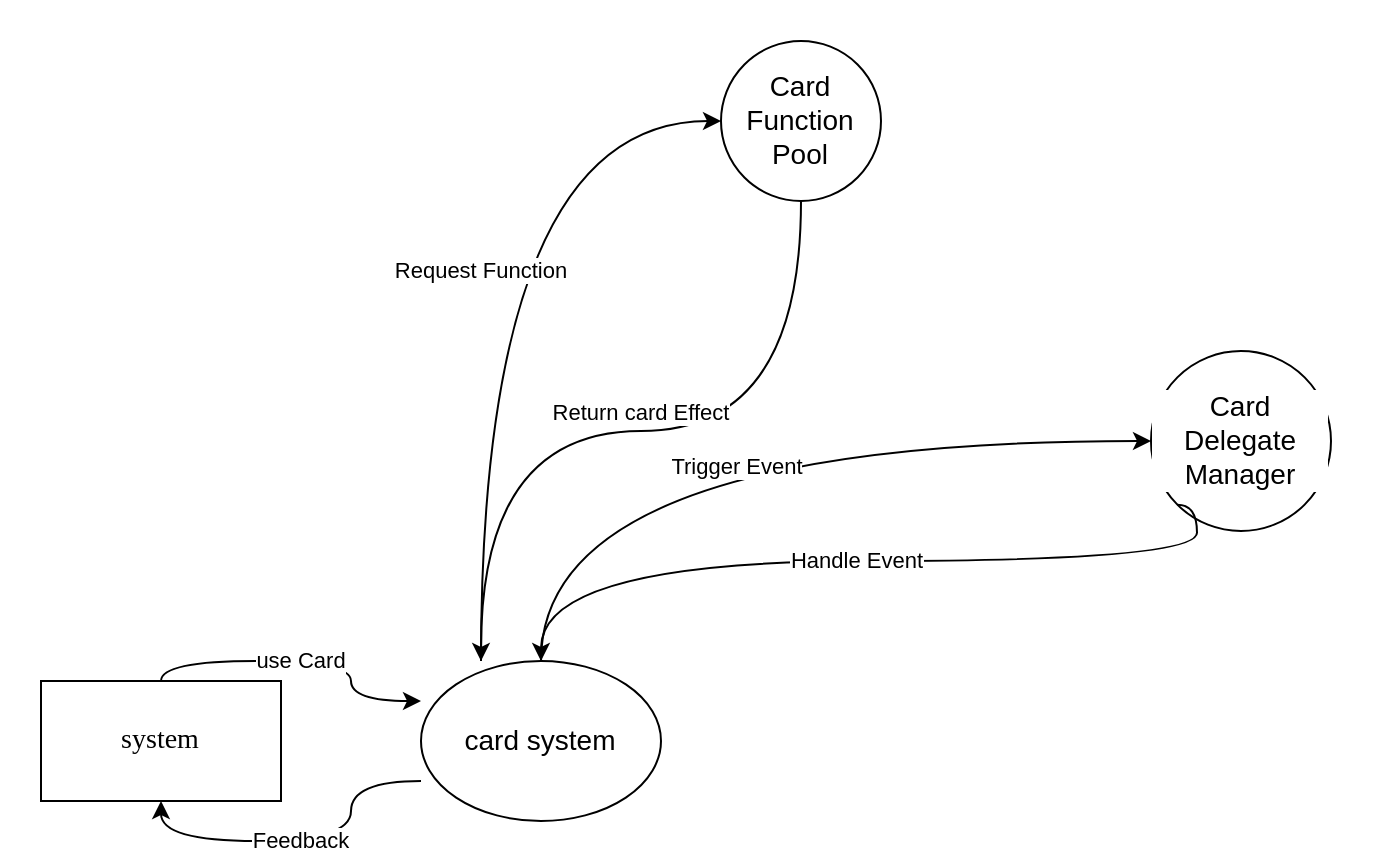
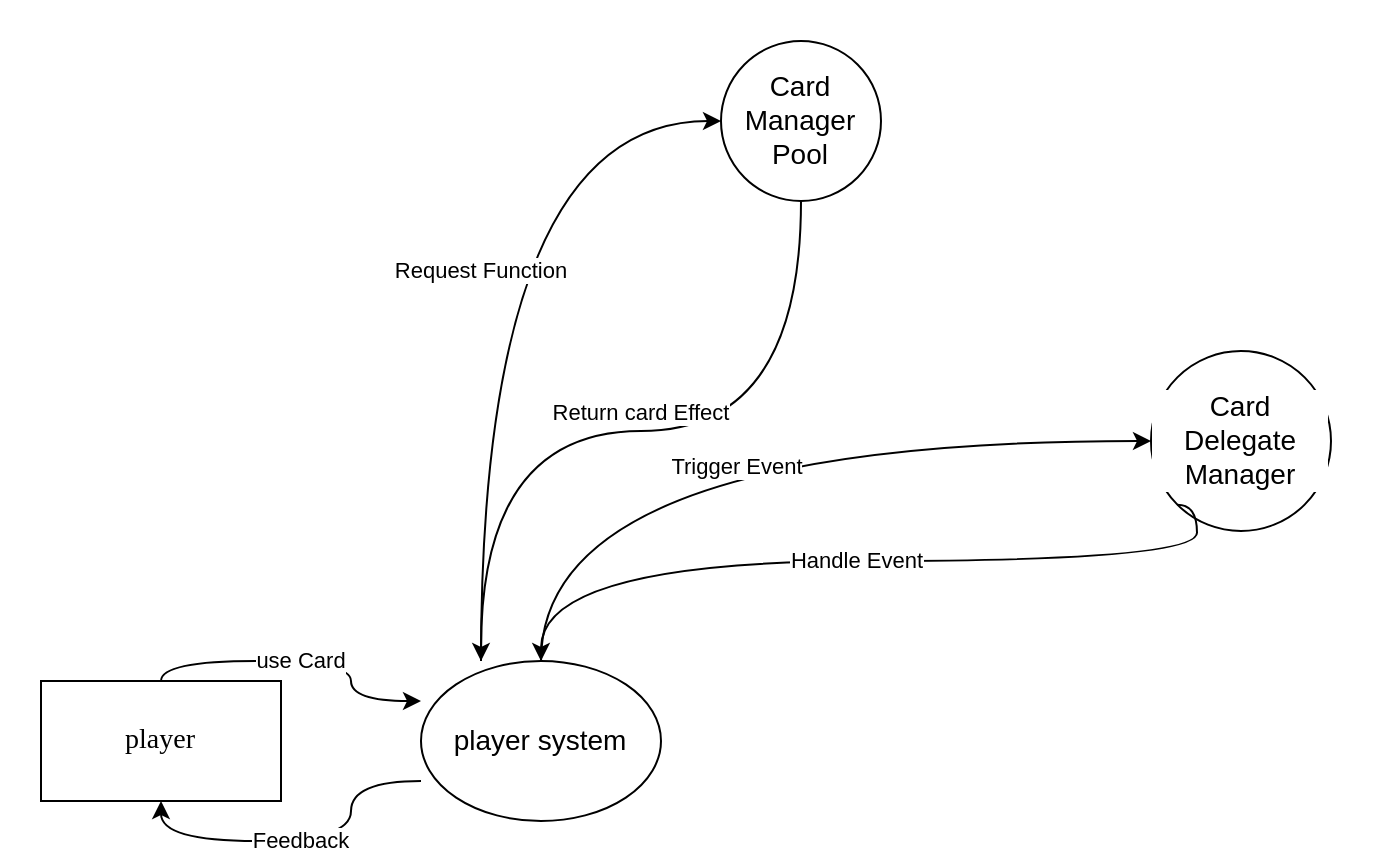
(801, 121) -> (801, 121)
(161, 741) -> (161, 741)
(541, 741) -> (541, 741)
